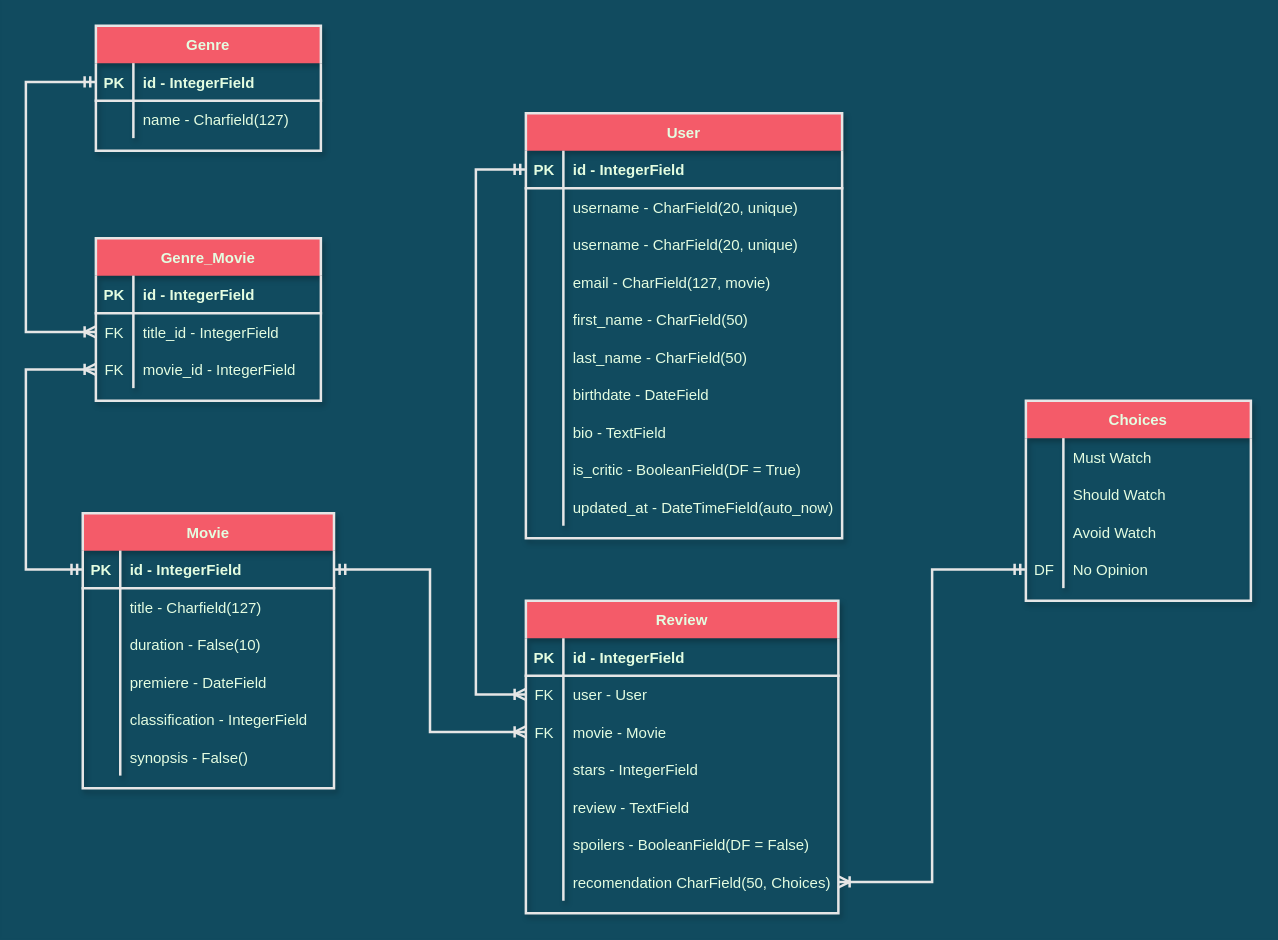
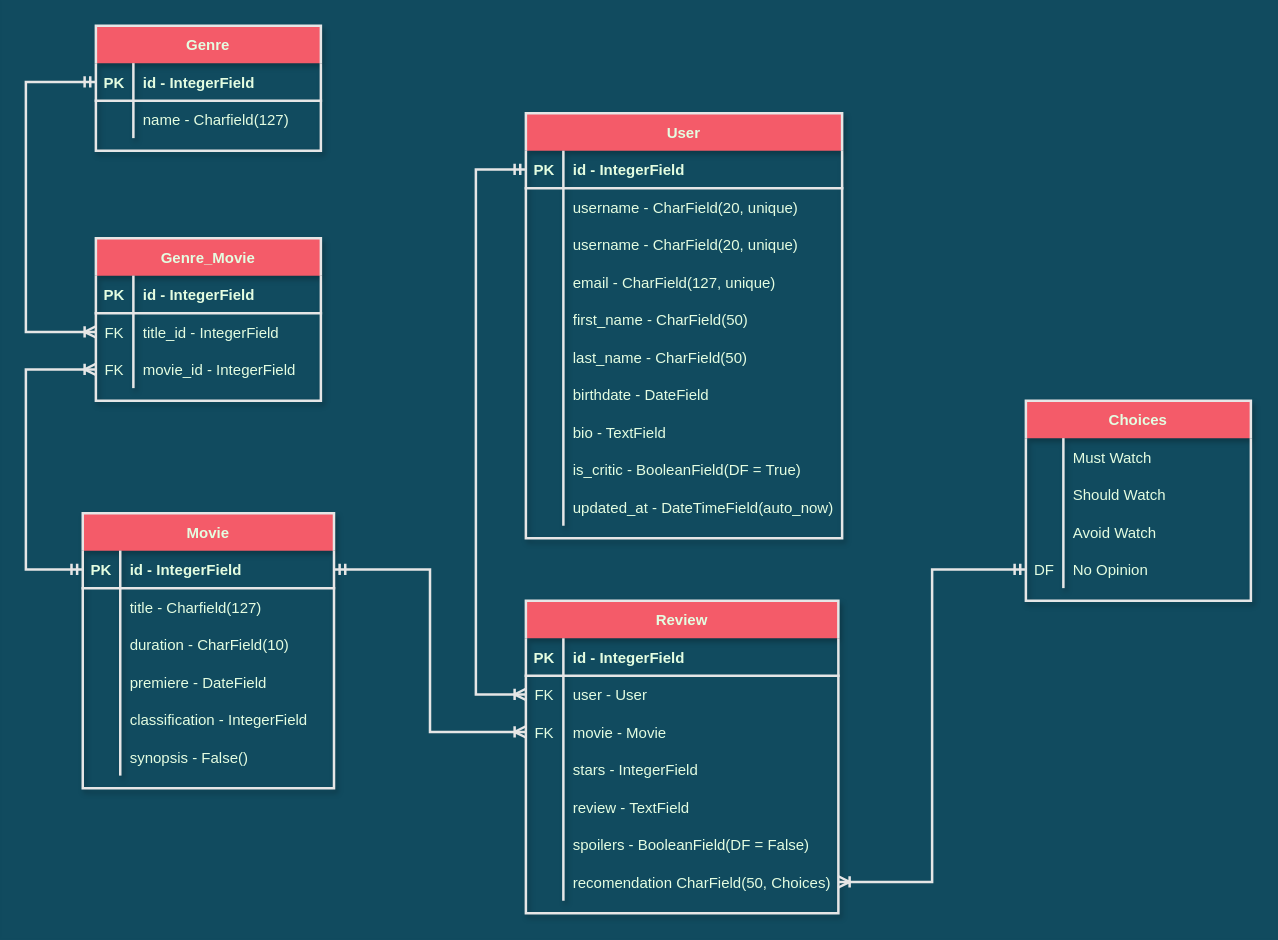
(679, 283) -> (683, 283)
(206, 645) -> (220, 645)
